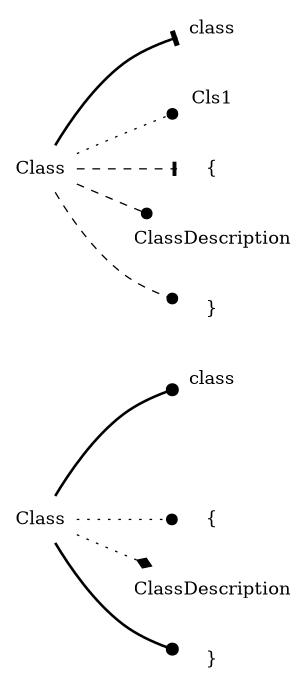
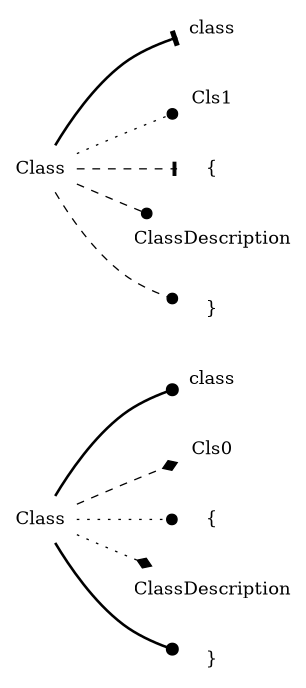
none -> (212, 449)
